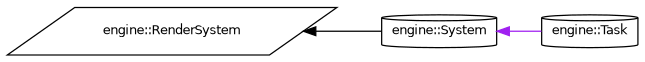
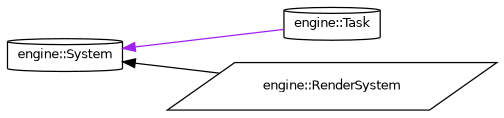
(349, 31) -> (177, 68)
